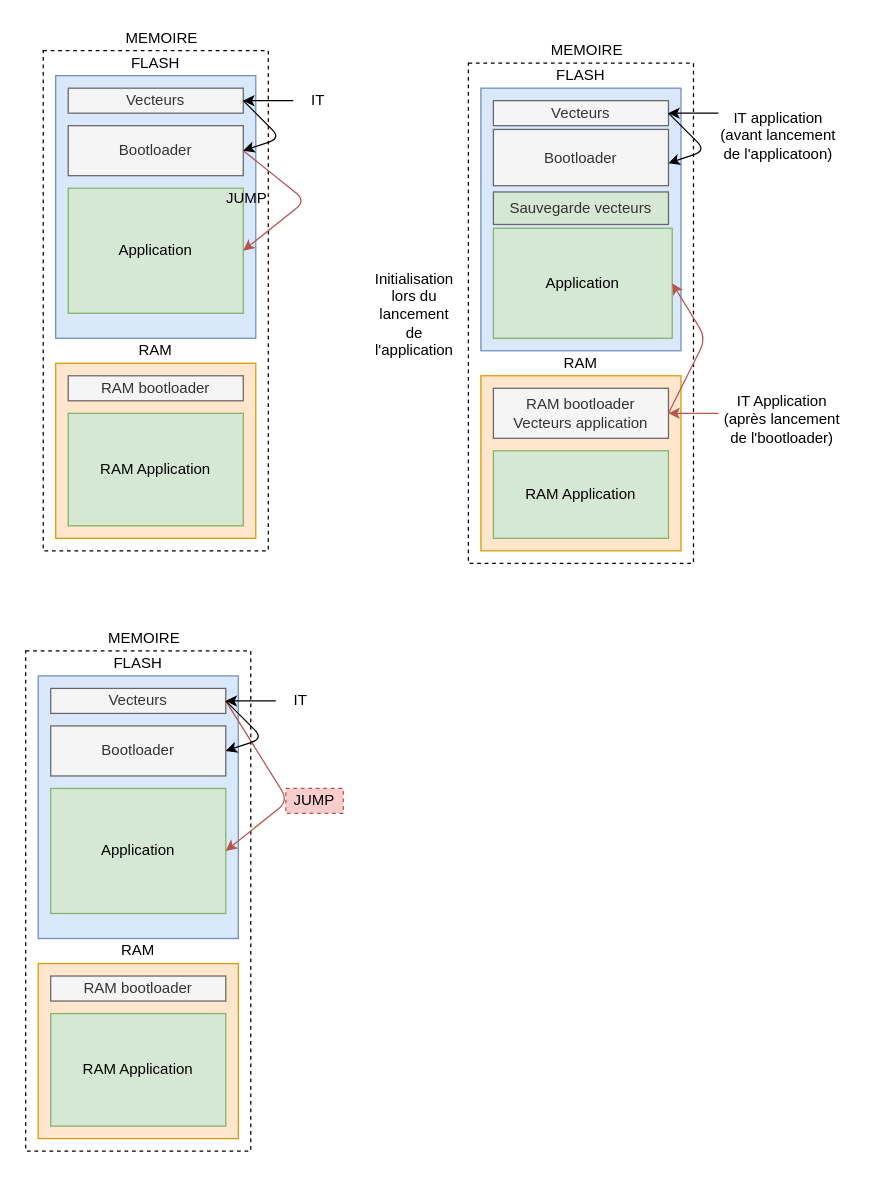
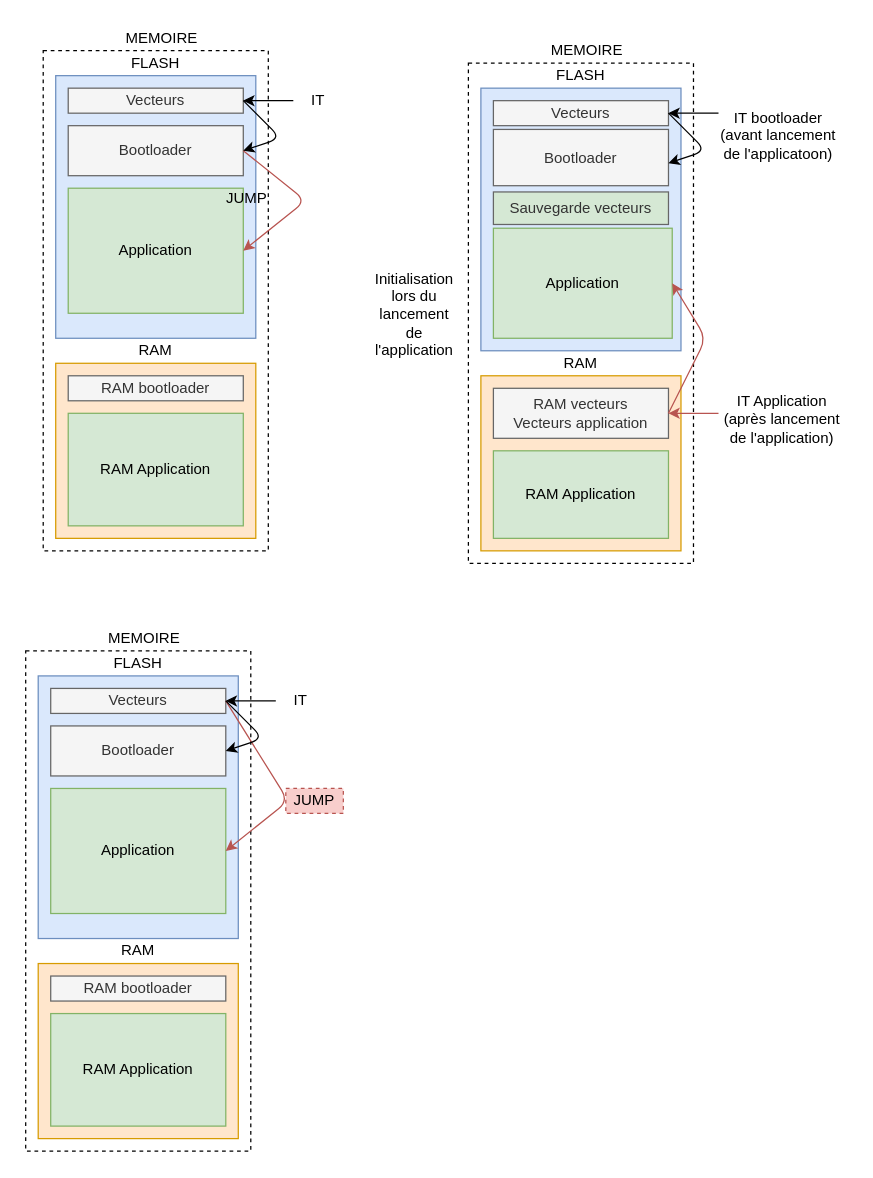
(778, 136) -> (778, 136)
(581, 413) -> (581, 413)
(782, 419) -> (782, 419)
